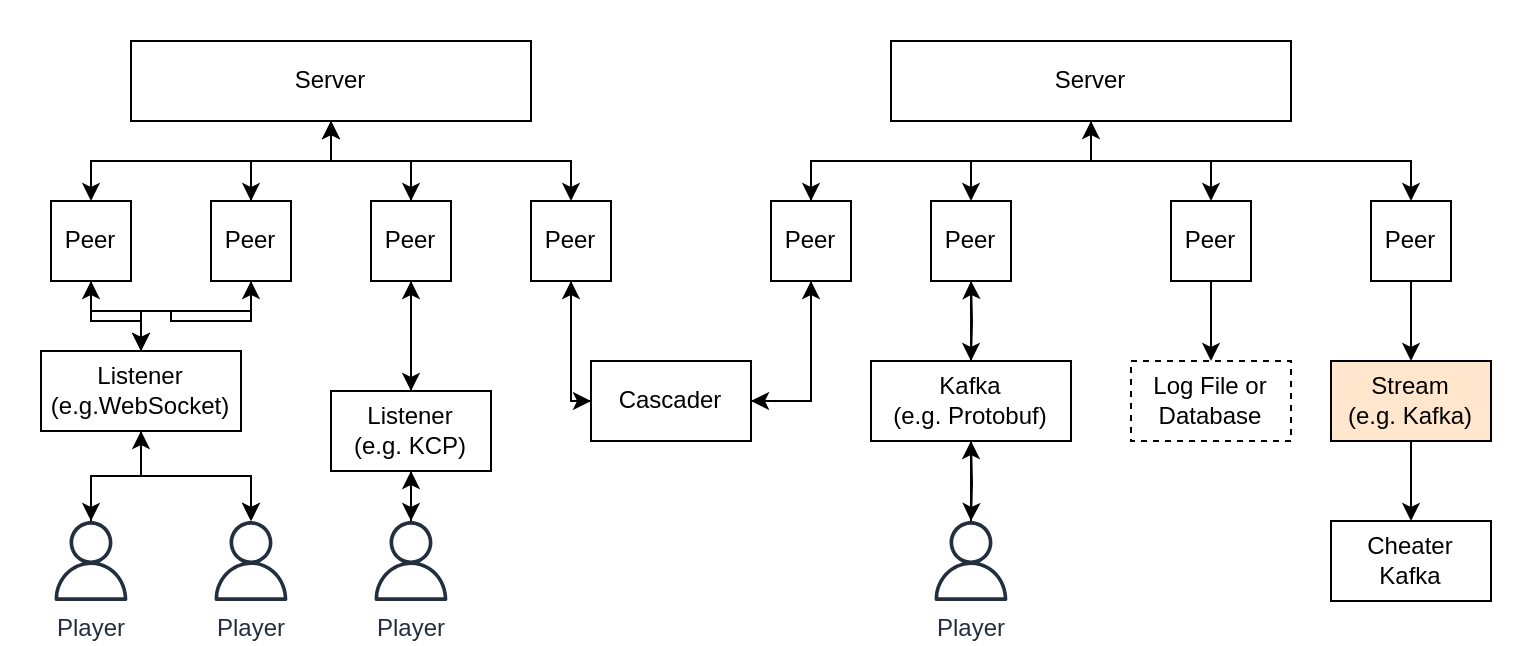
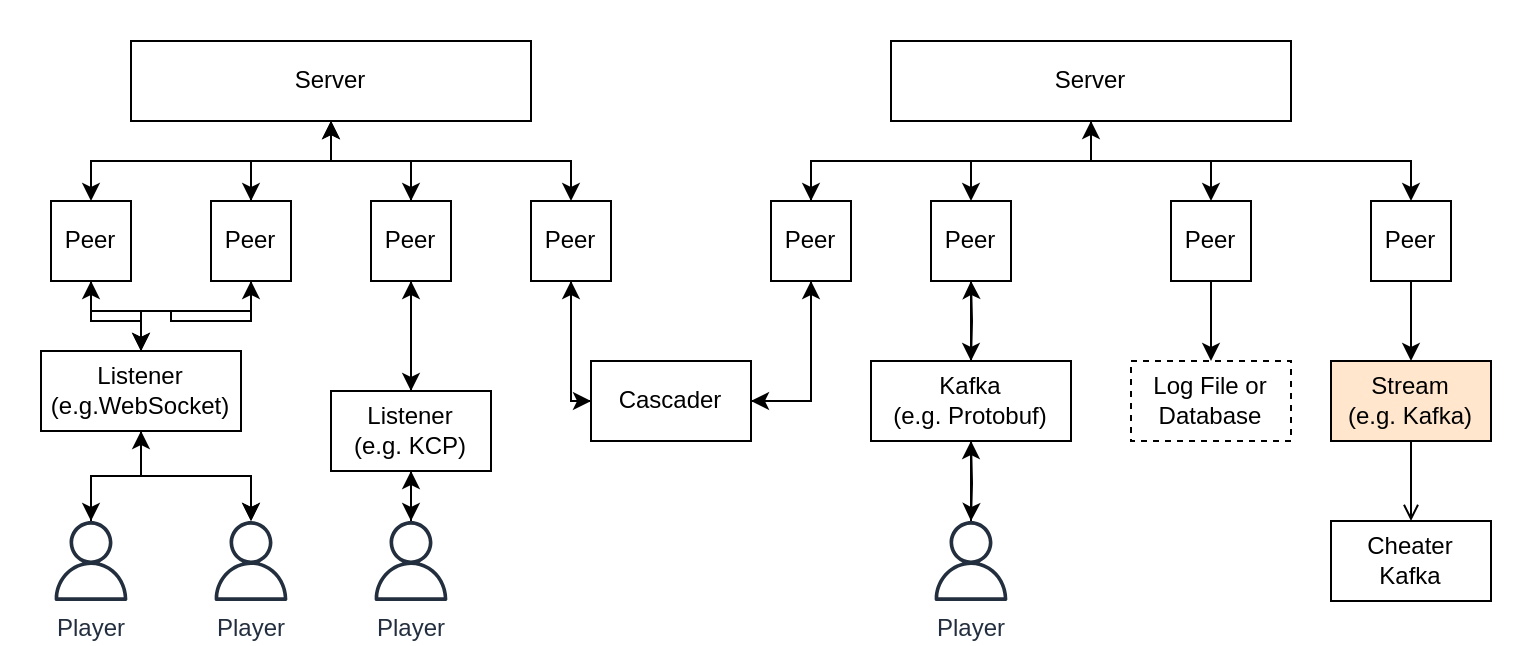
(1411, 506) -> (1411, 508)
